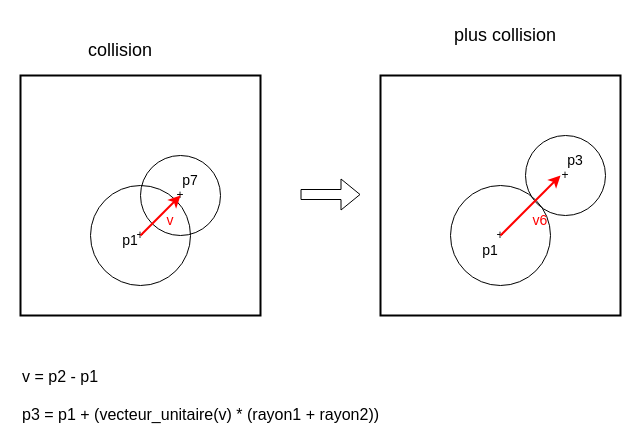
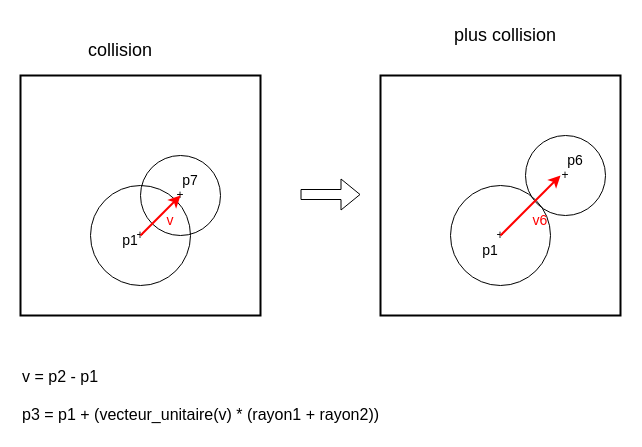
(576, 161) -> (576, 161)
